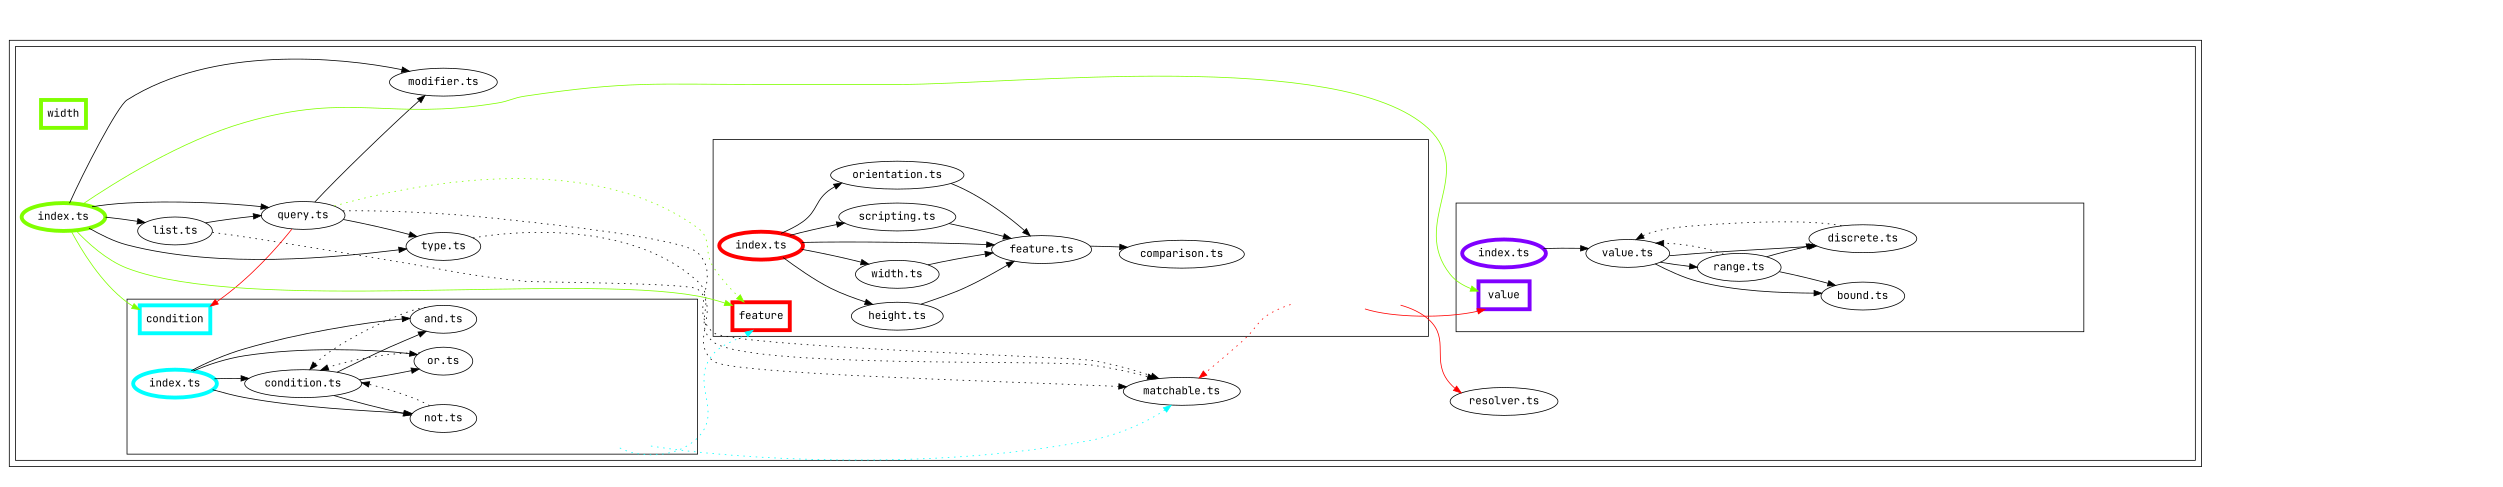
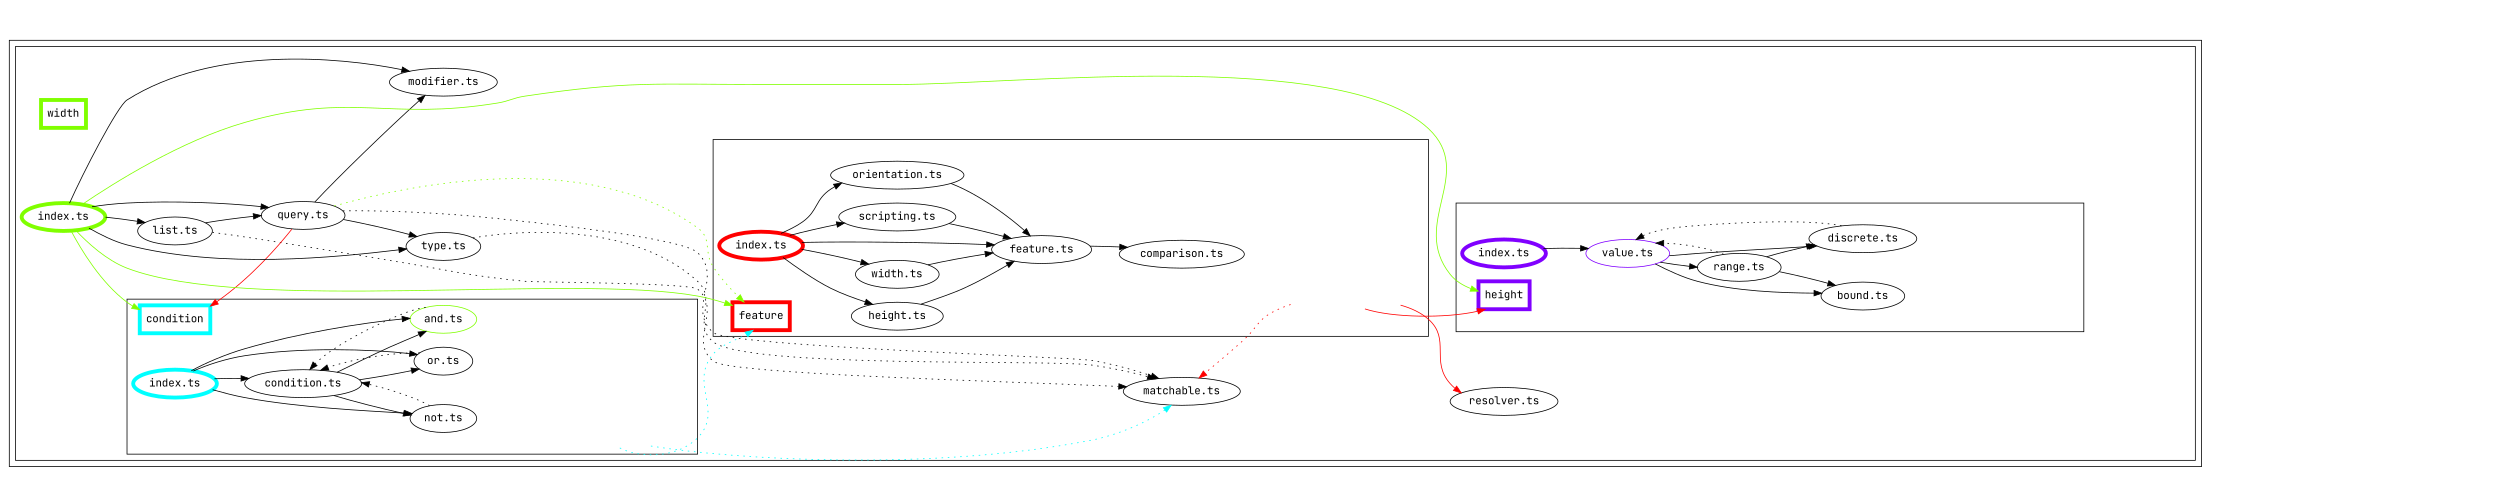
(1628, 253) -> (1628, 253)
(1504, 295) -> (1504, 295)
(443, 319) -> (443, 319)
